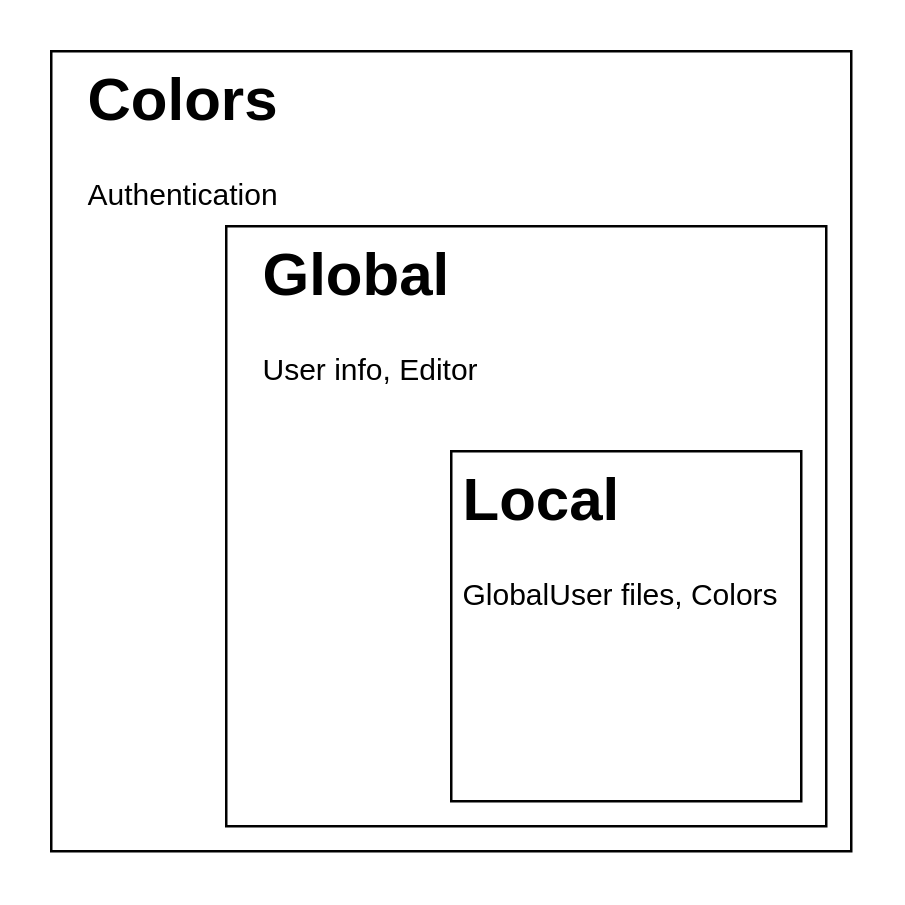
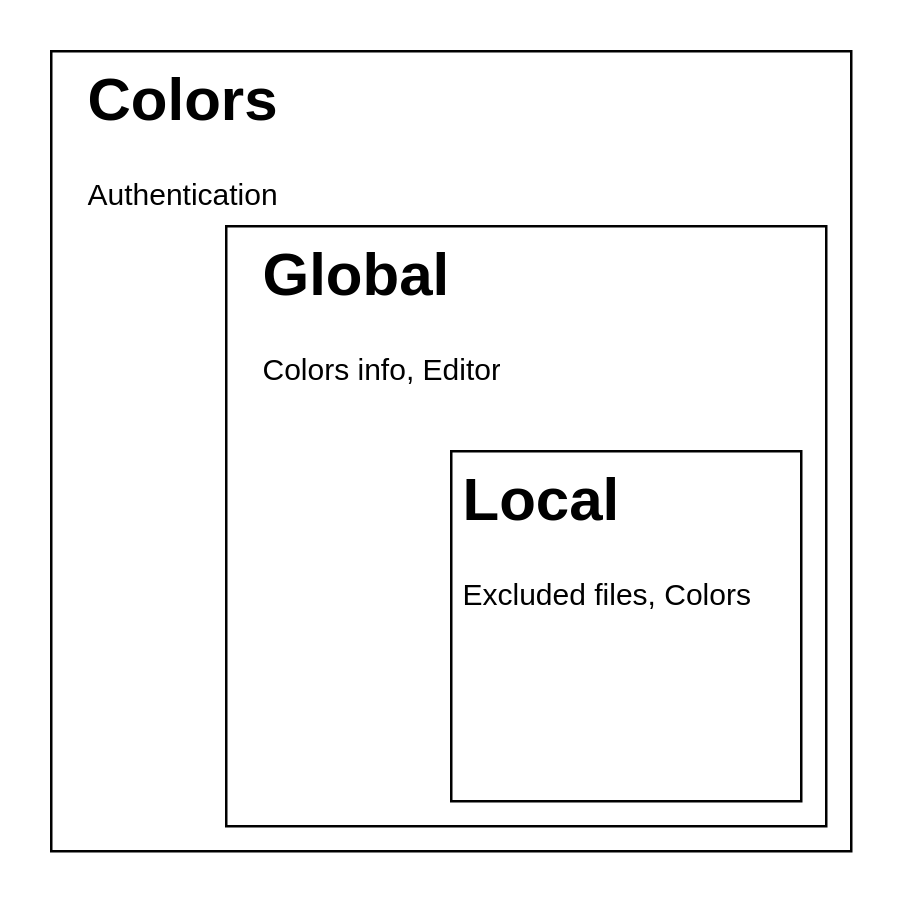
(387, 237) -> (400, 237)
(629, 480) -> (621, 462)
